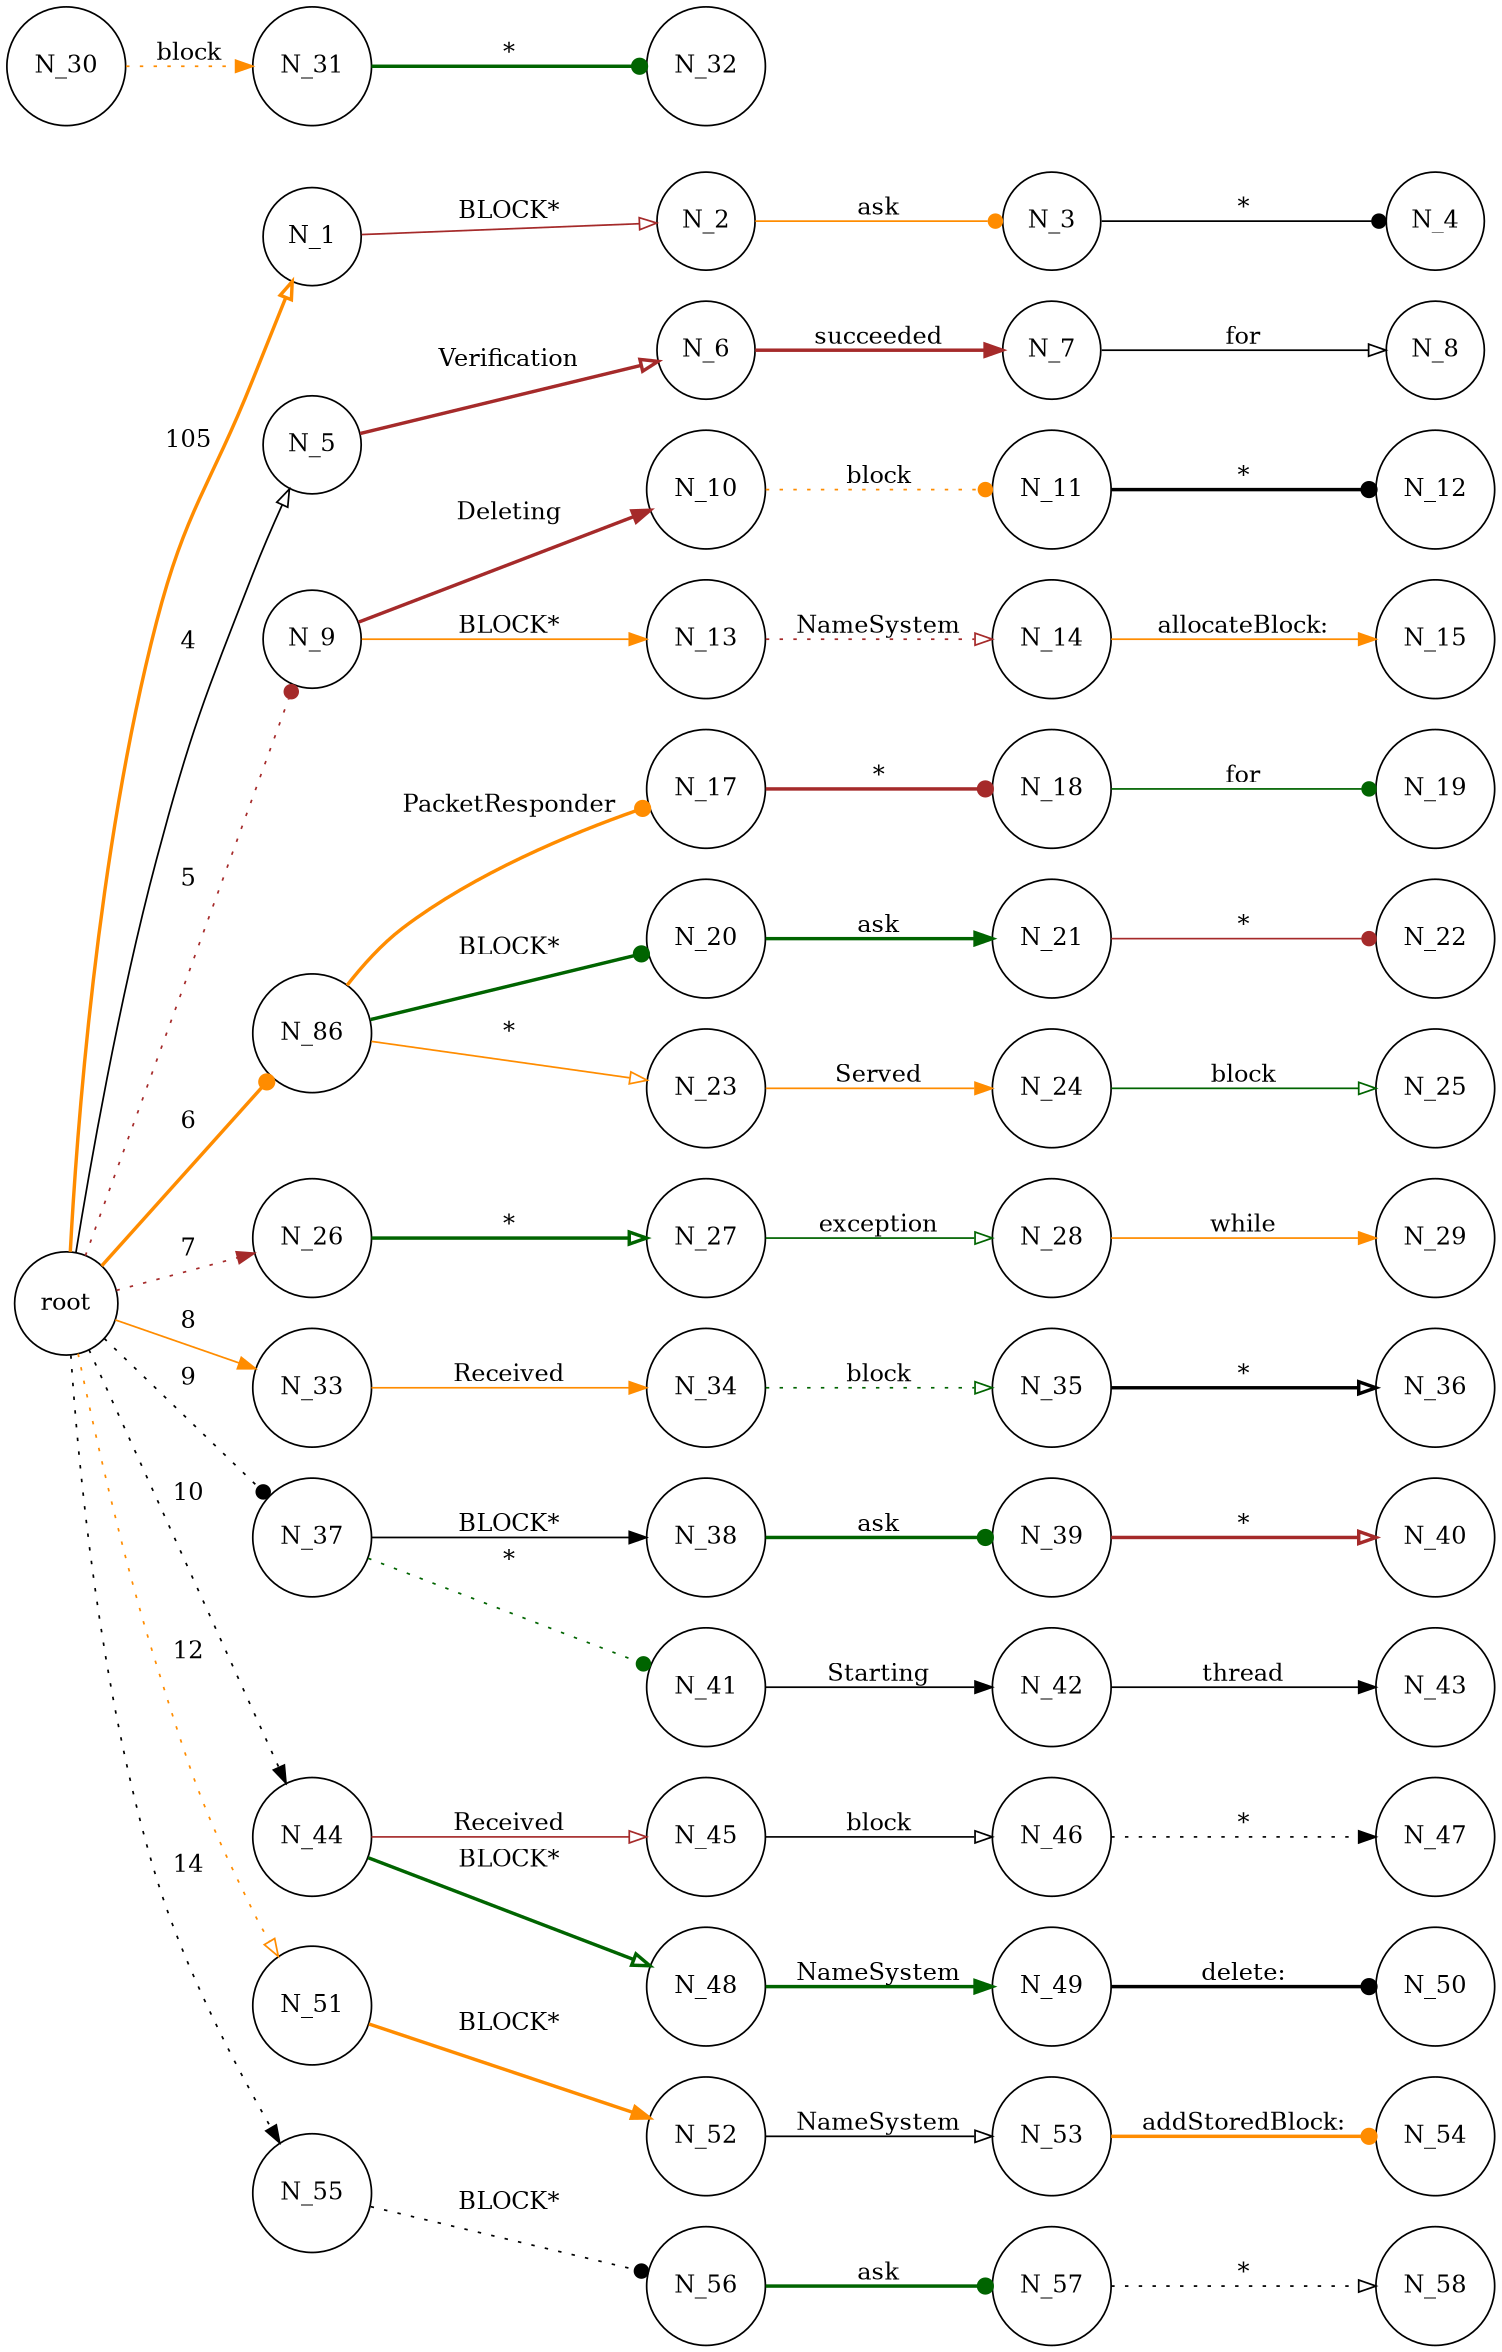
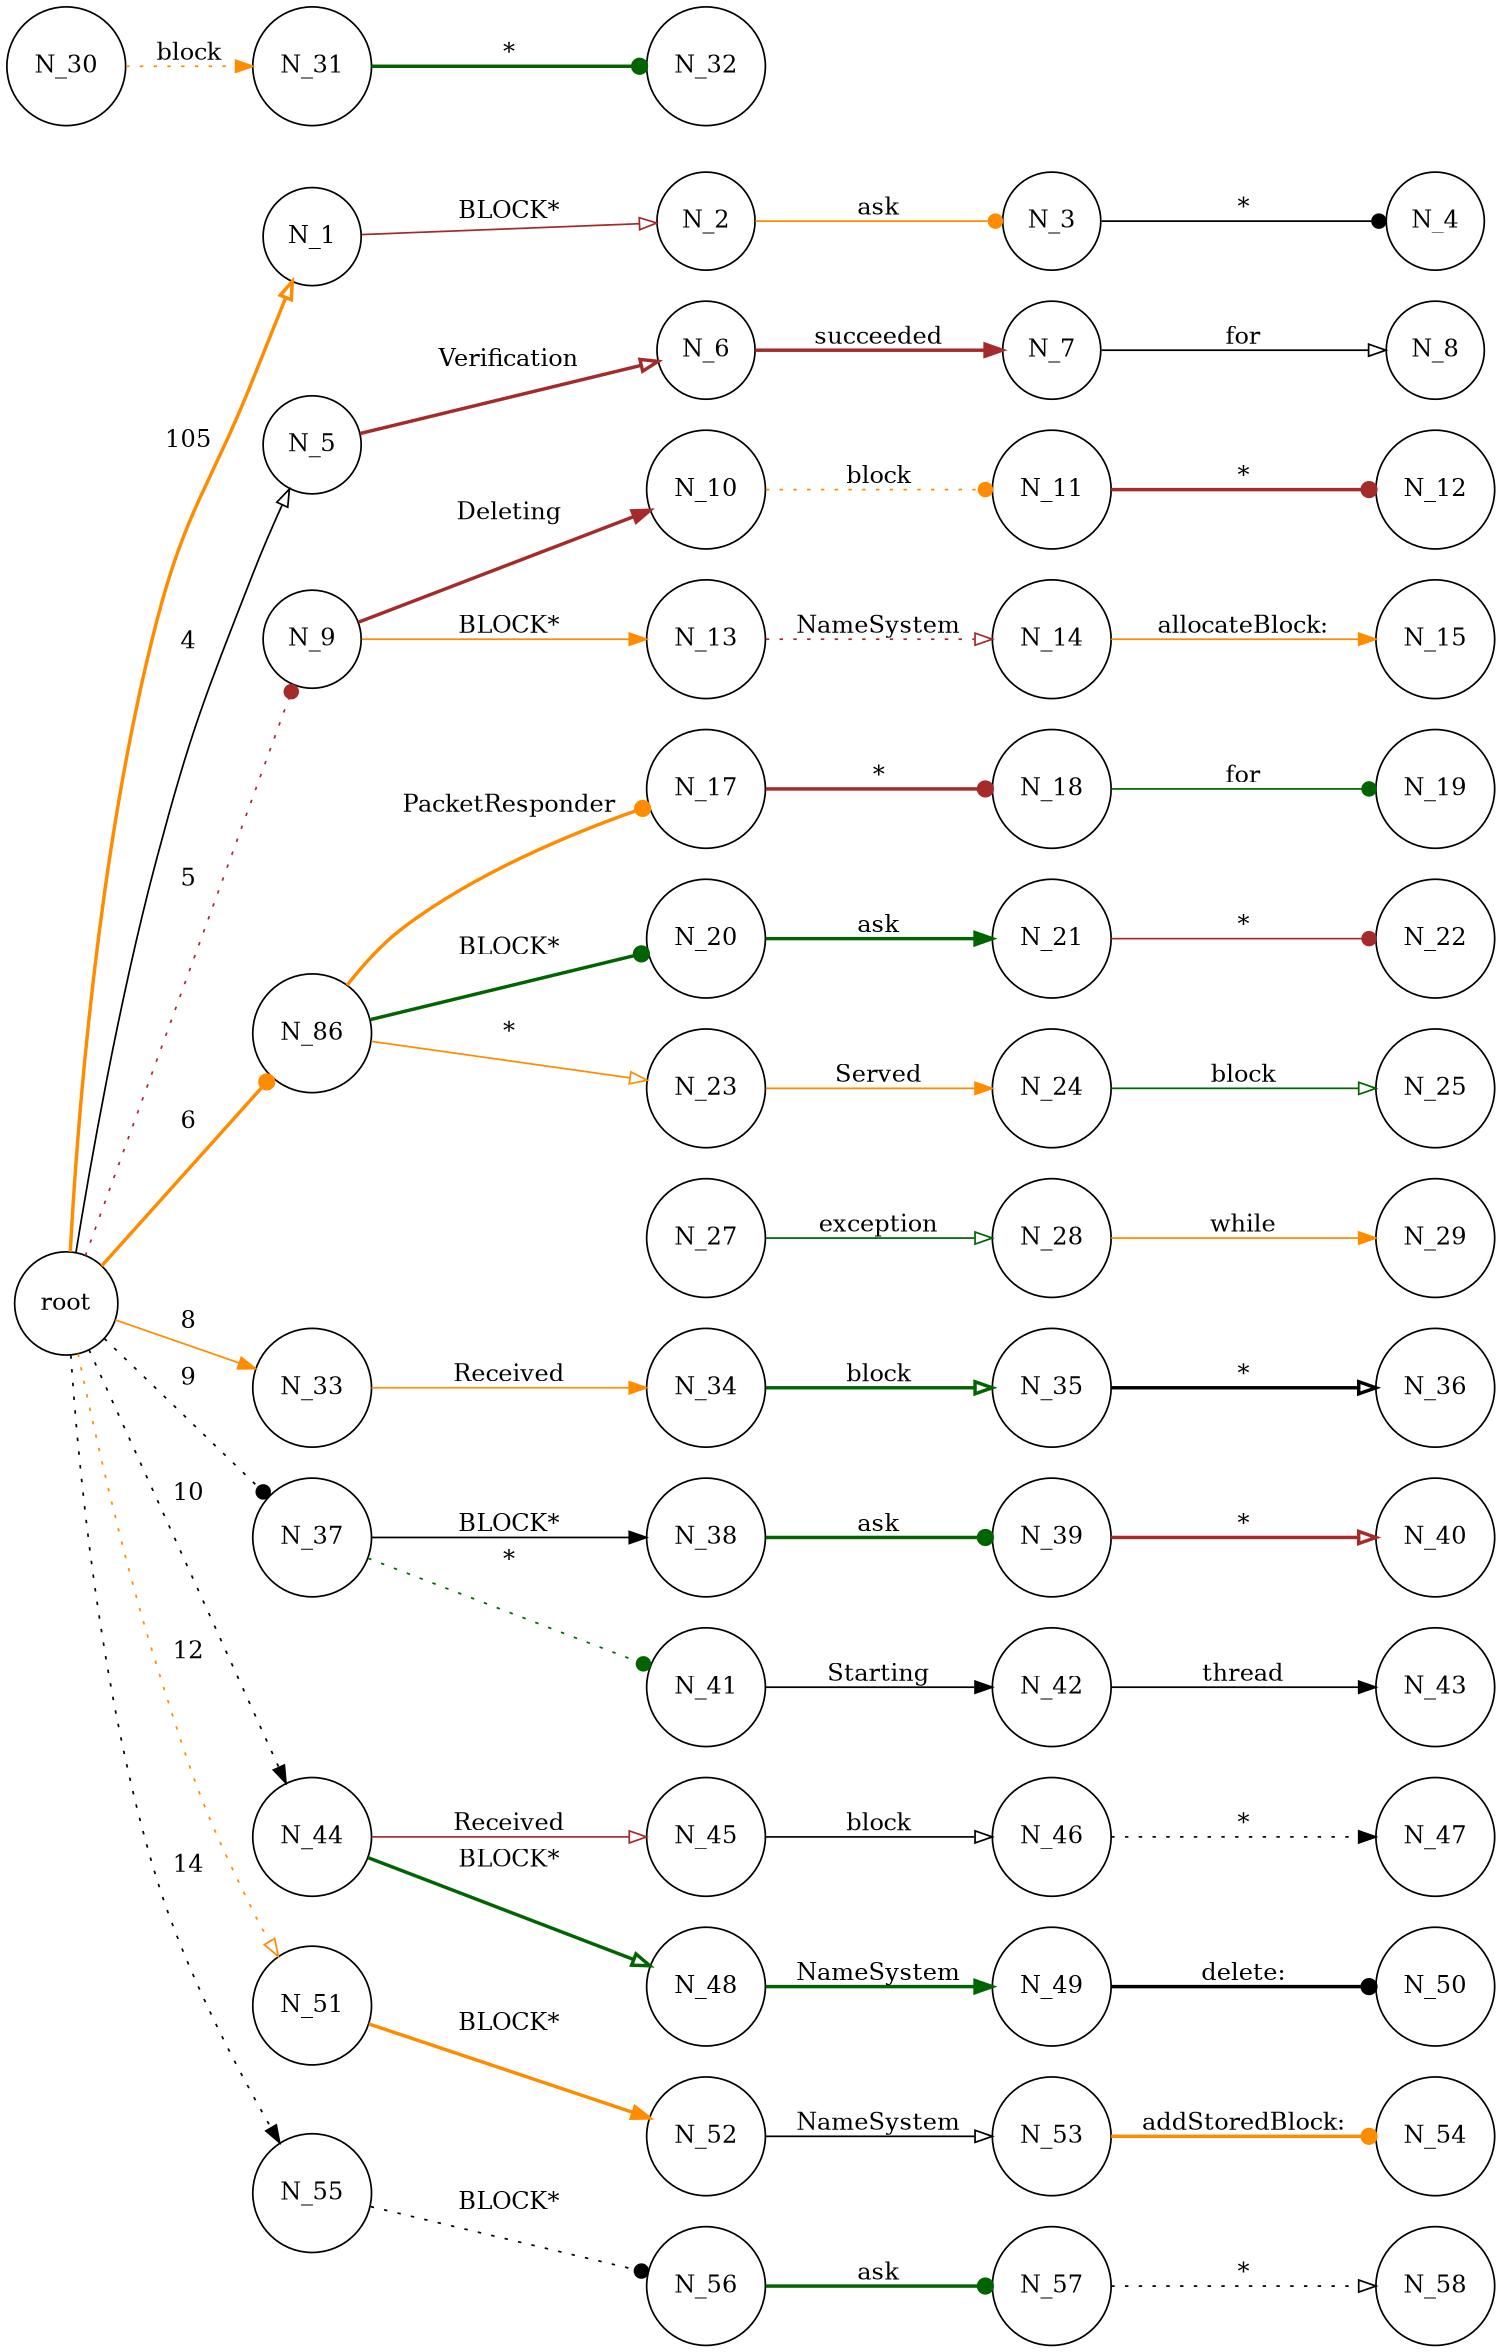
(1237, 490) -> (1237, 490)
(312, 1238) -> none
(870, 1388) -> (870, 1388)
